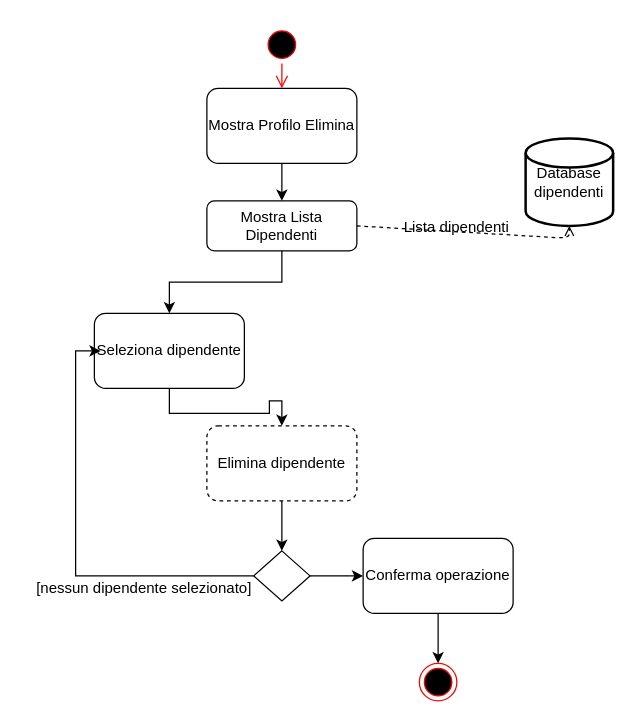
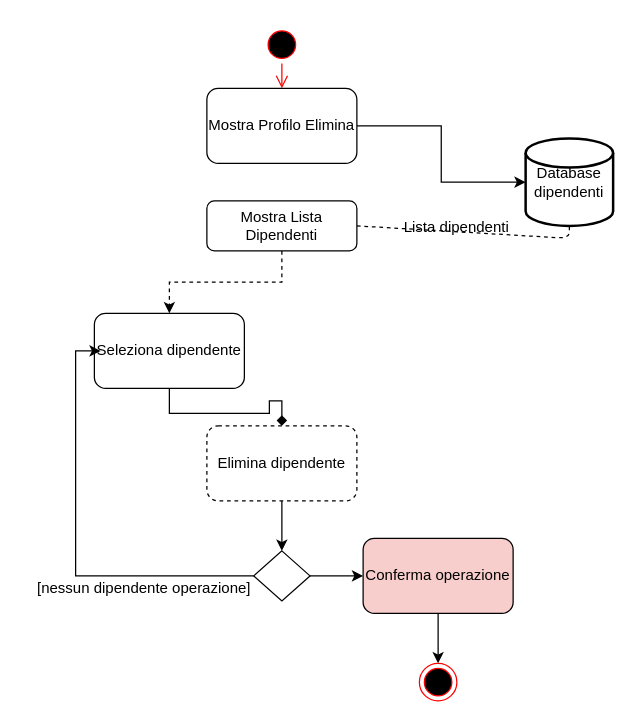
(282, 186) -> (441, 150)
(569, 235) -> (569, 233)
(230, 282) -> (230, 282)
(282, 416) -> (282, 415)
(438, 576) -> (438, 576)
(144, 588) -> (144, 588)
